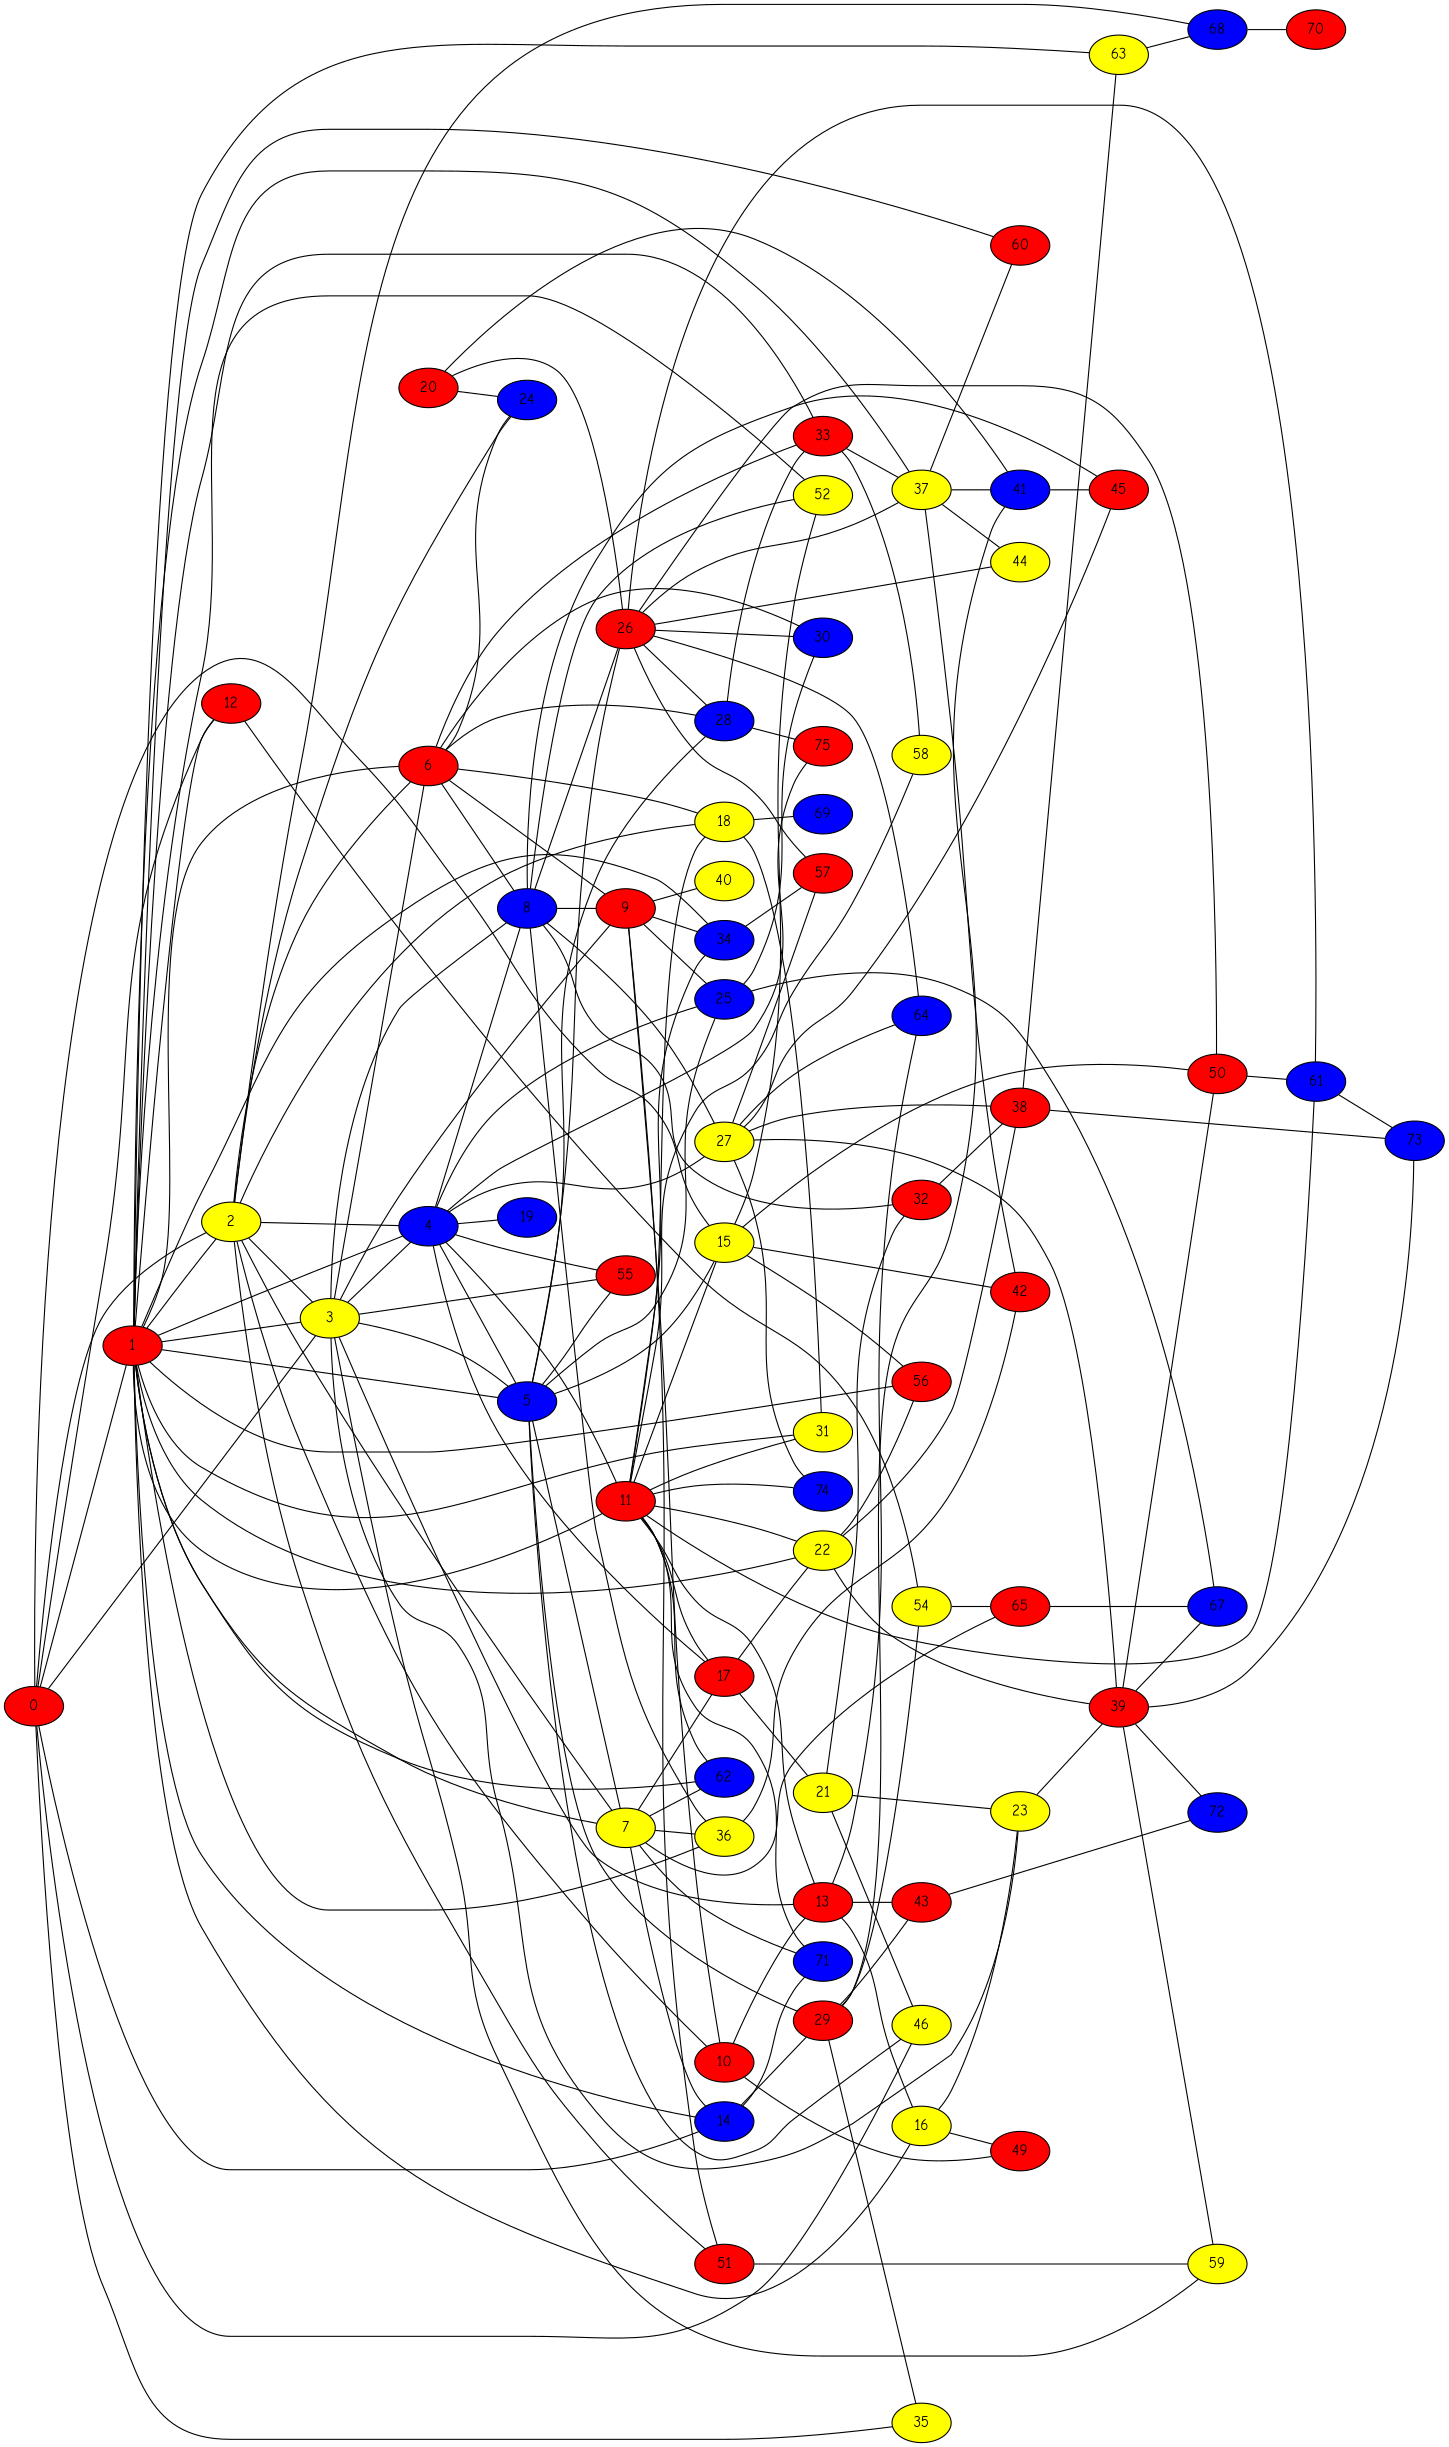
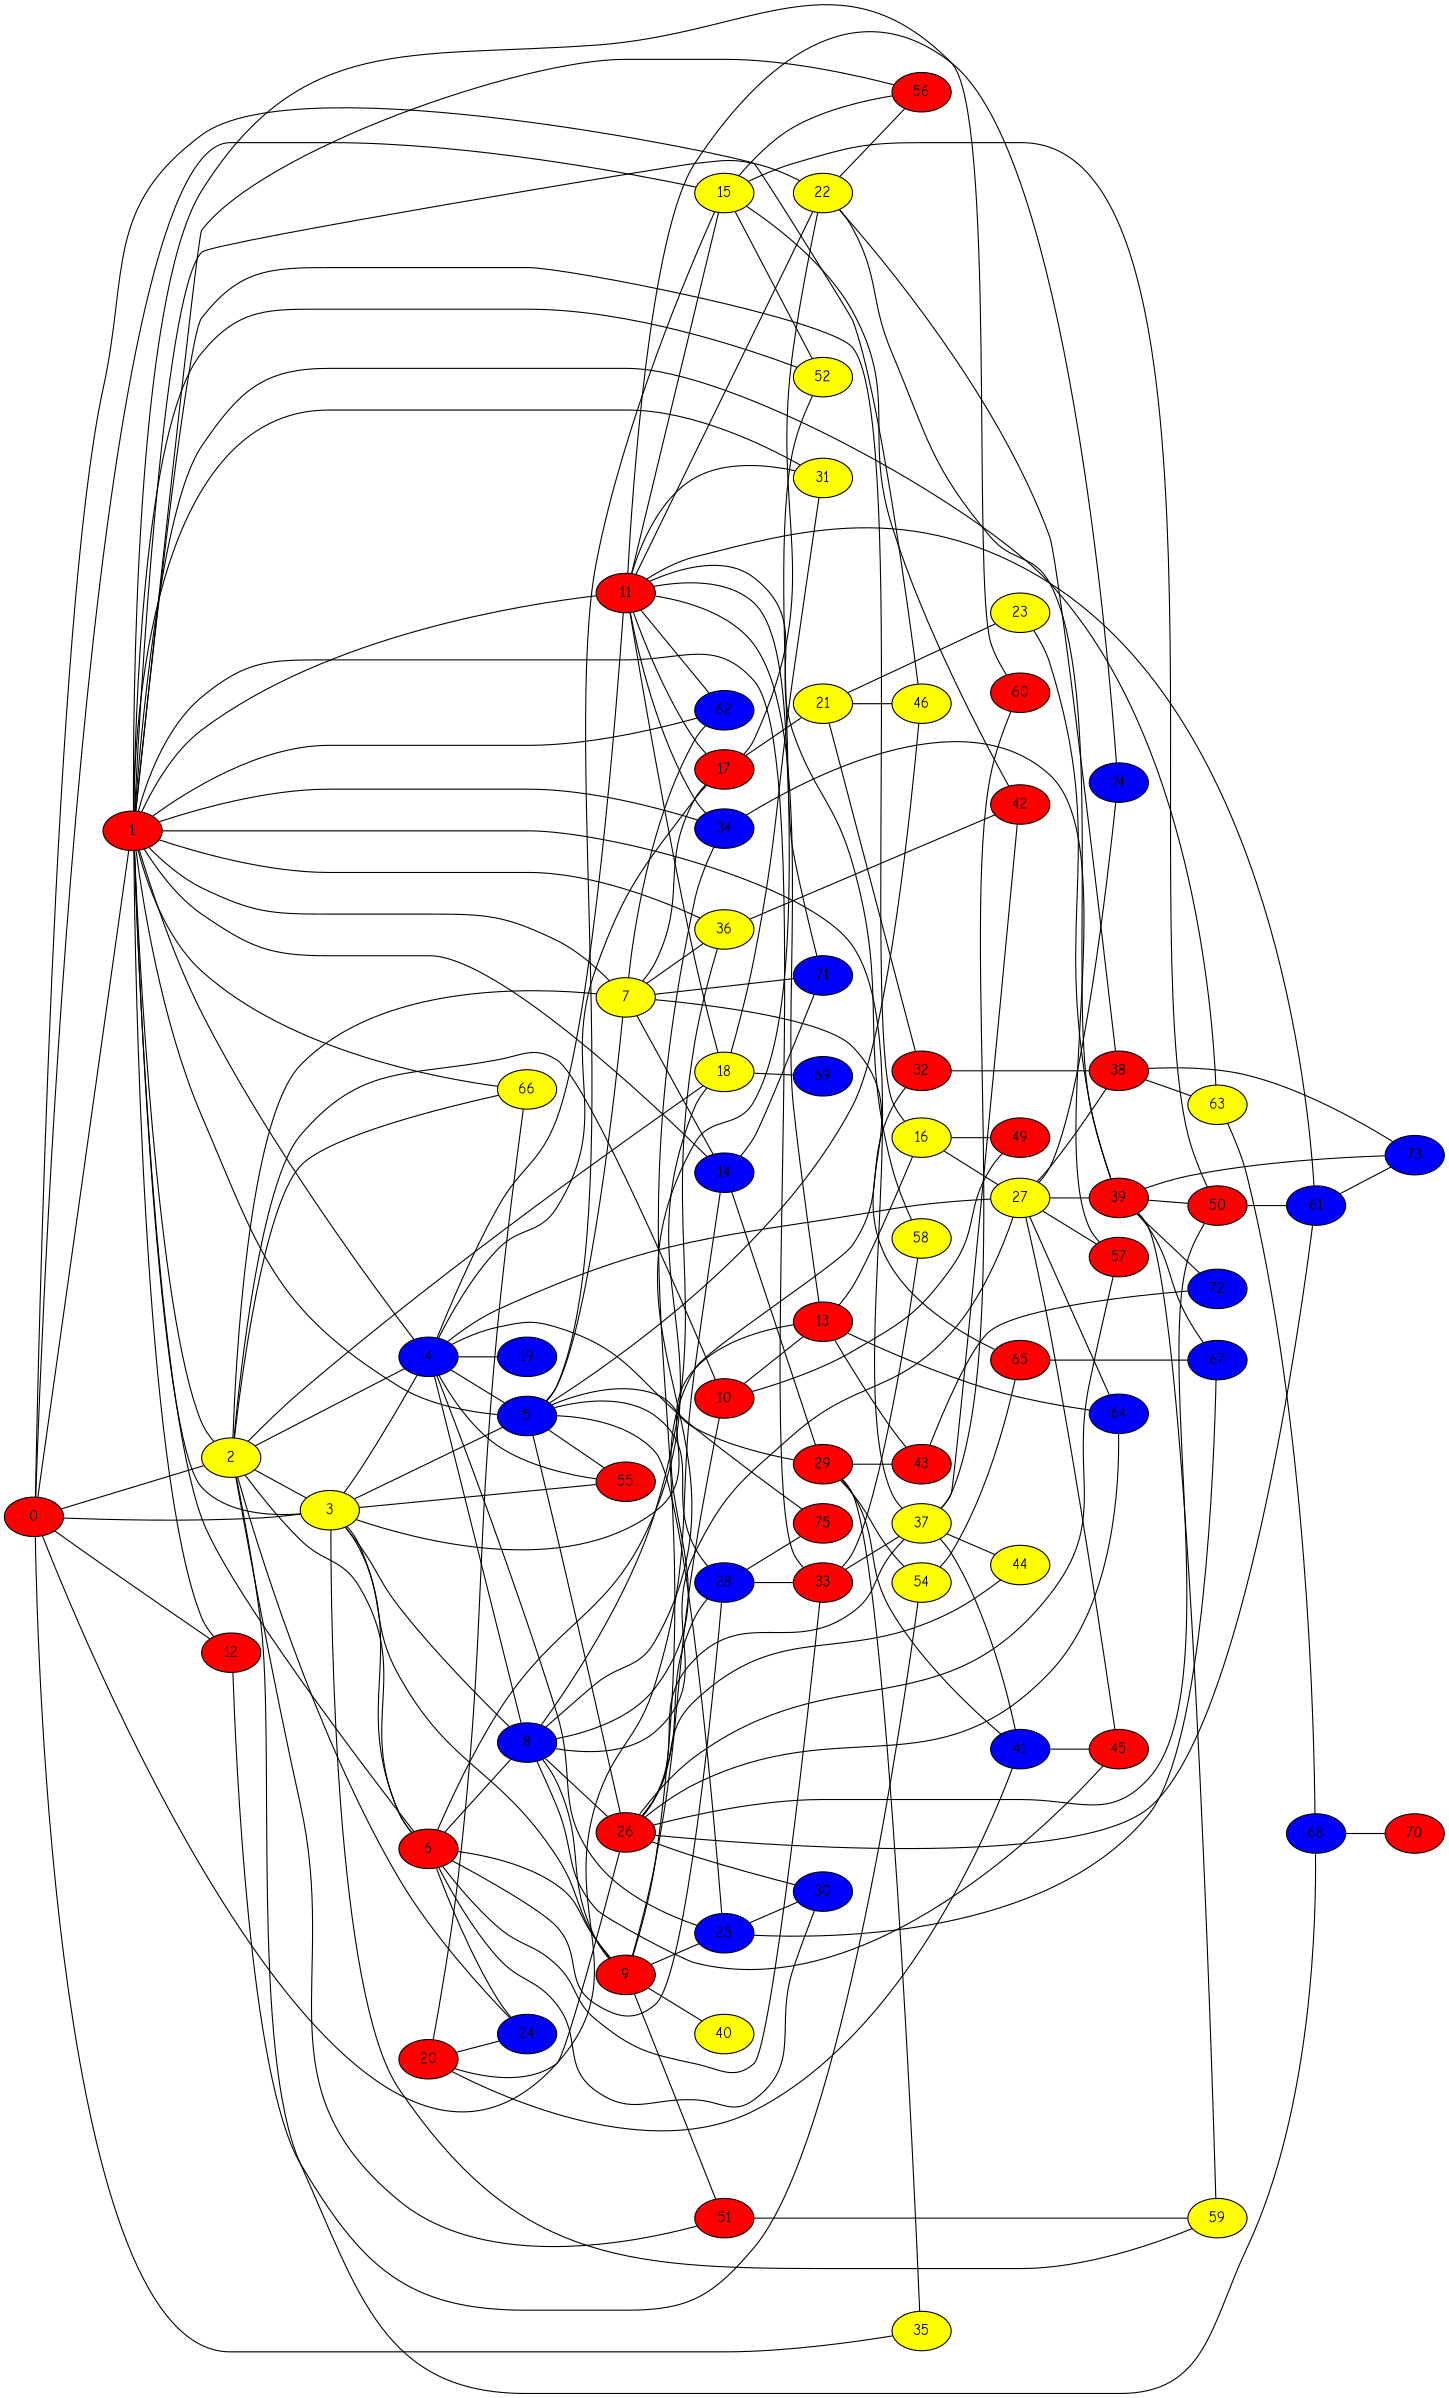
none -> (527, 1089)
(980, 2017) -> (971, 1168)
(543, 2025) -> none
